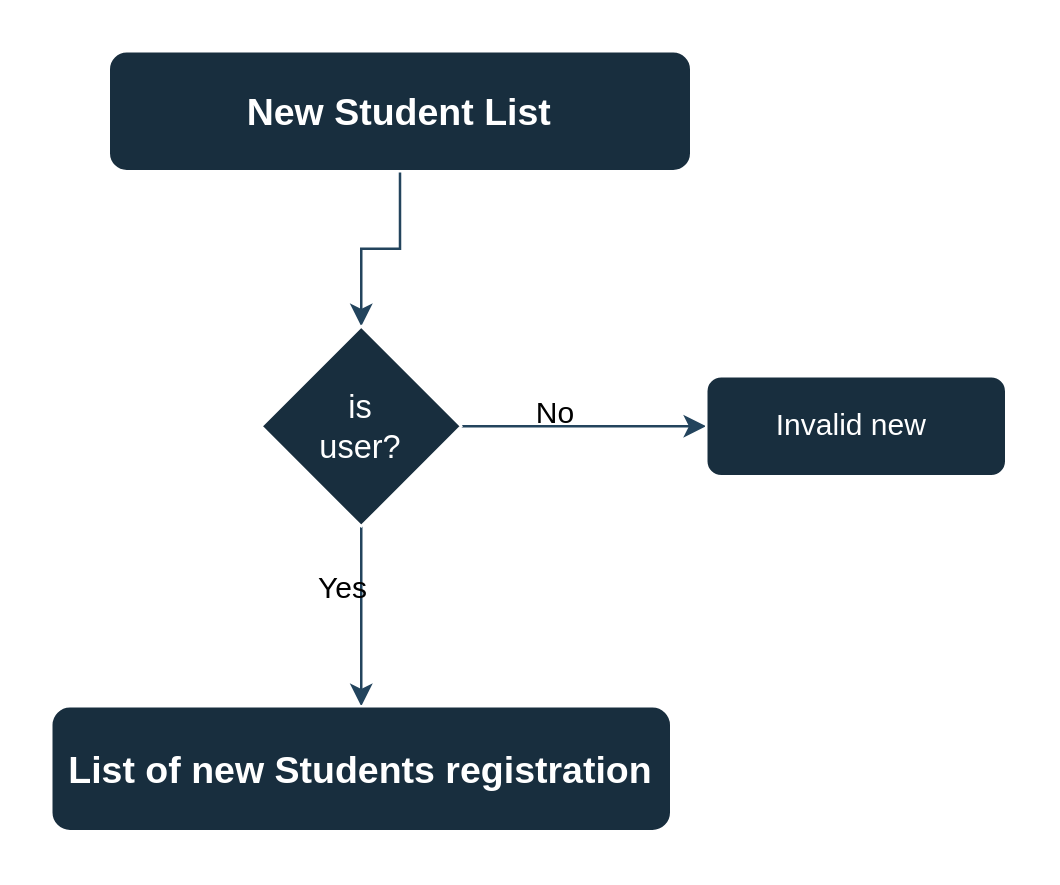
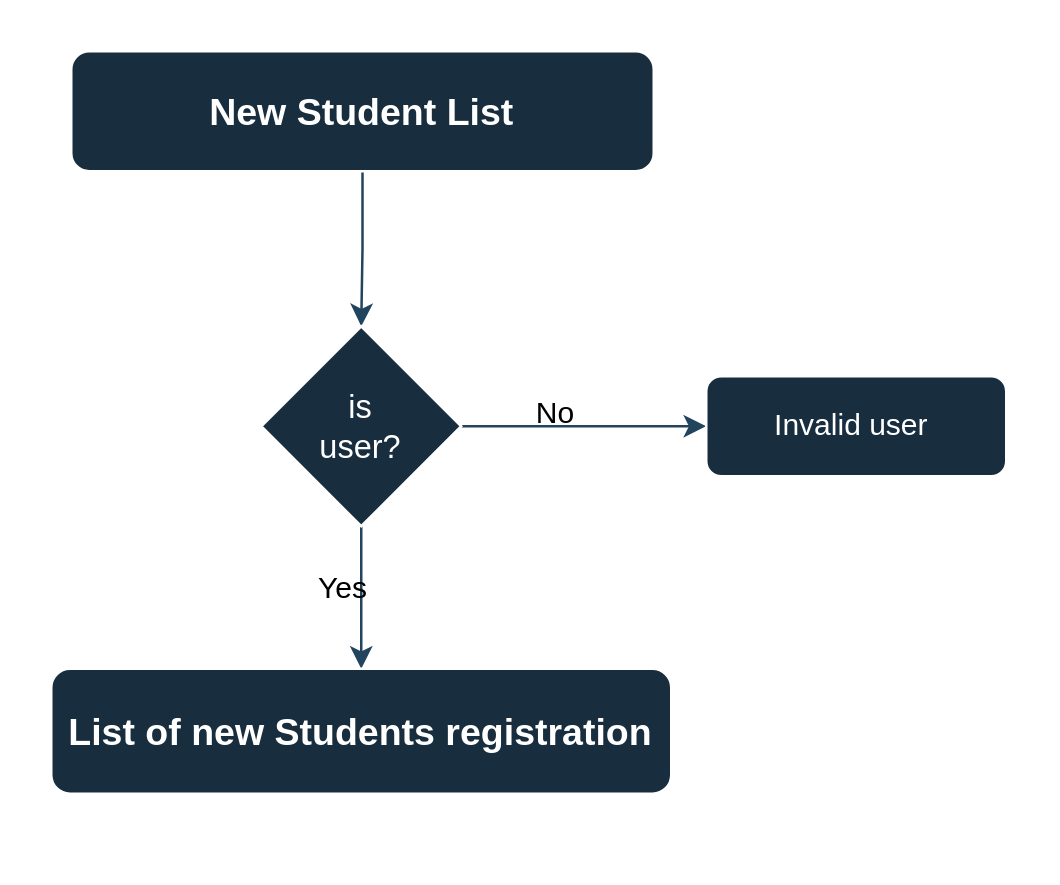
(400, 111) -> (363, 111)
(856, 426) -> (856, 426)
(361, 769) -> (361, 731)
